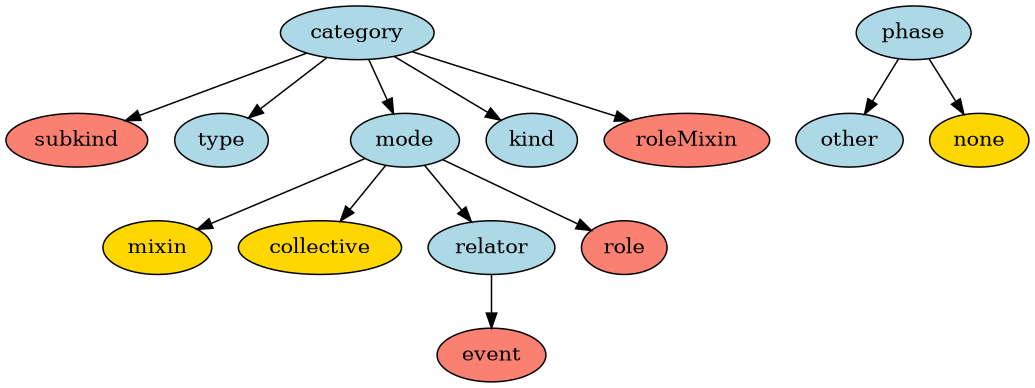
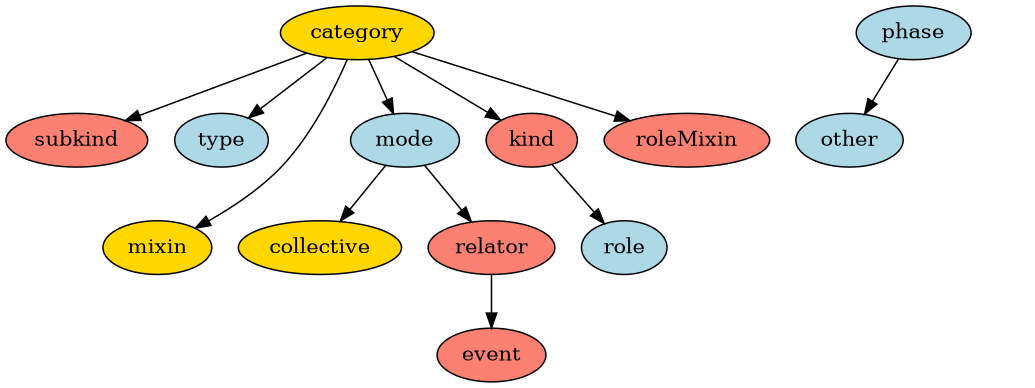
(357, 33) -> (357, 33)
(532, 140) -> (532, 140)
(979, 140) -> none
(288, 191) -> (293, 153)
(510, 192) -> (573, 188)
(492, 248) -> (492, 248)
(624, 248) -> (624, 248)
